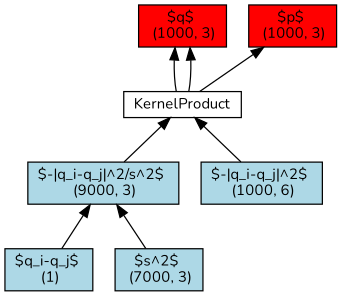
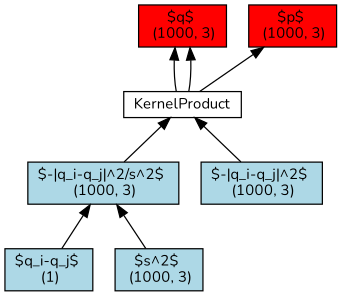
(103, 183) -> (103, 183)
(262, 183) -> (262, 183)
(159, 270) -> (159, 270)
